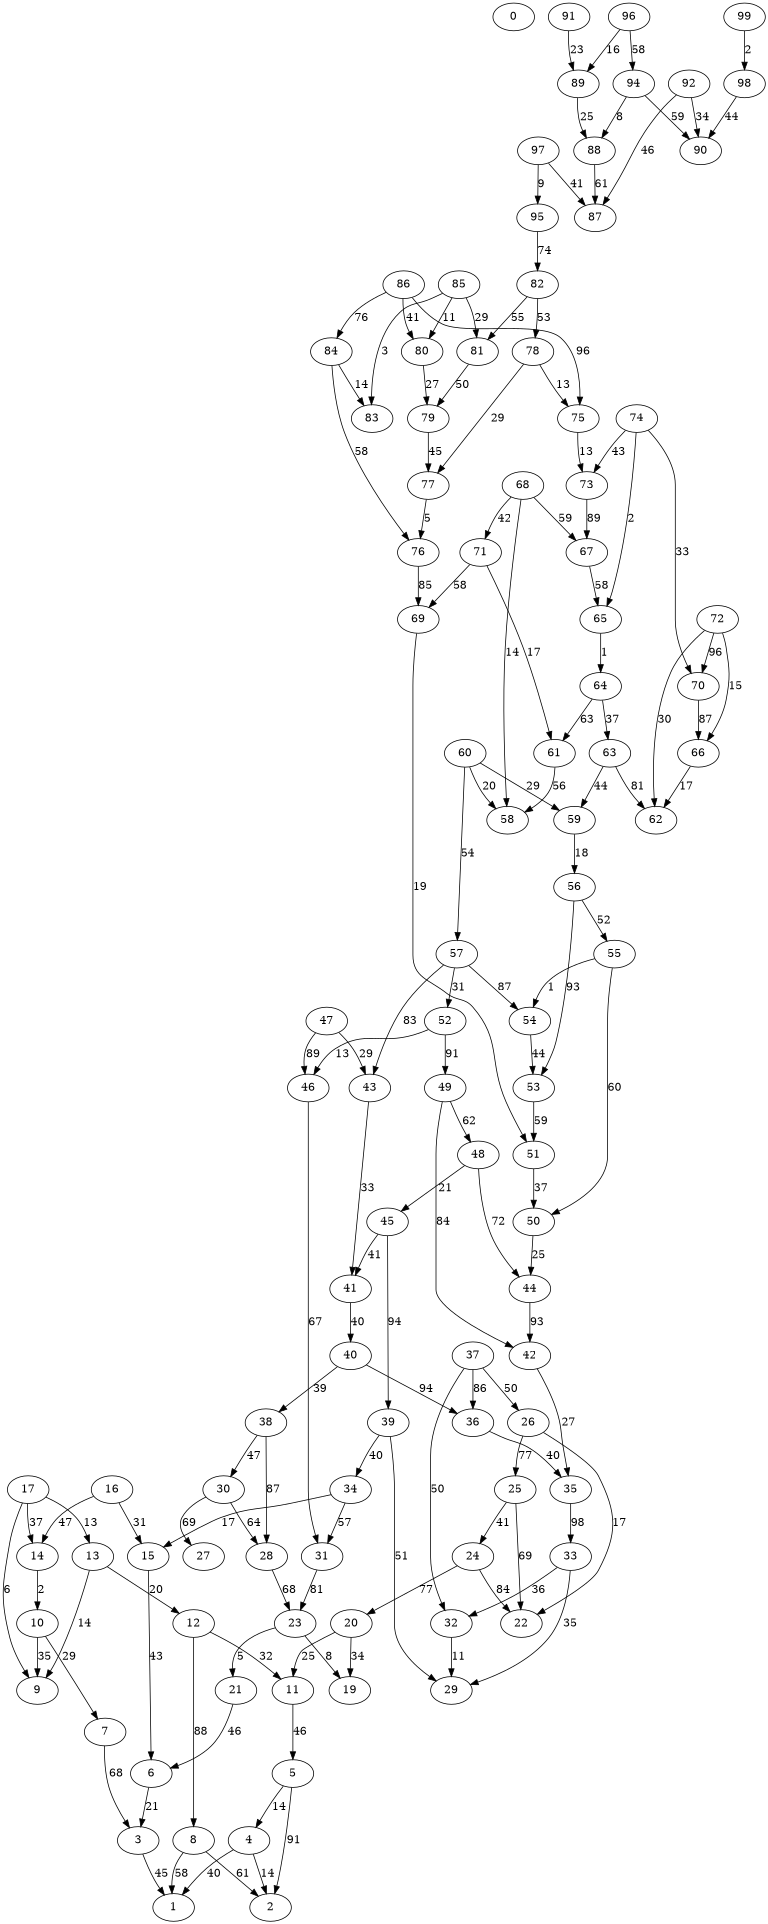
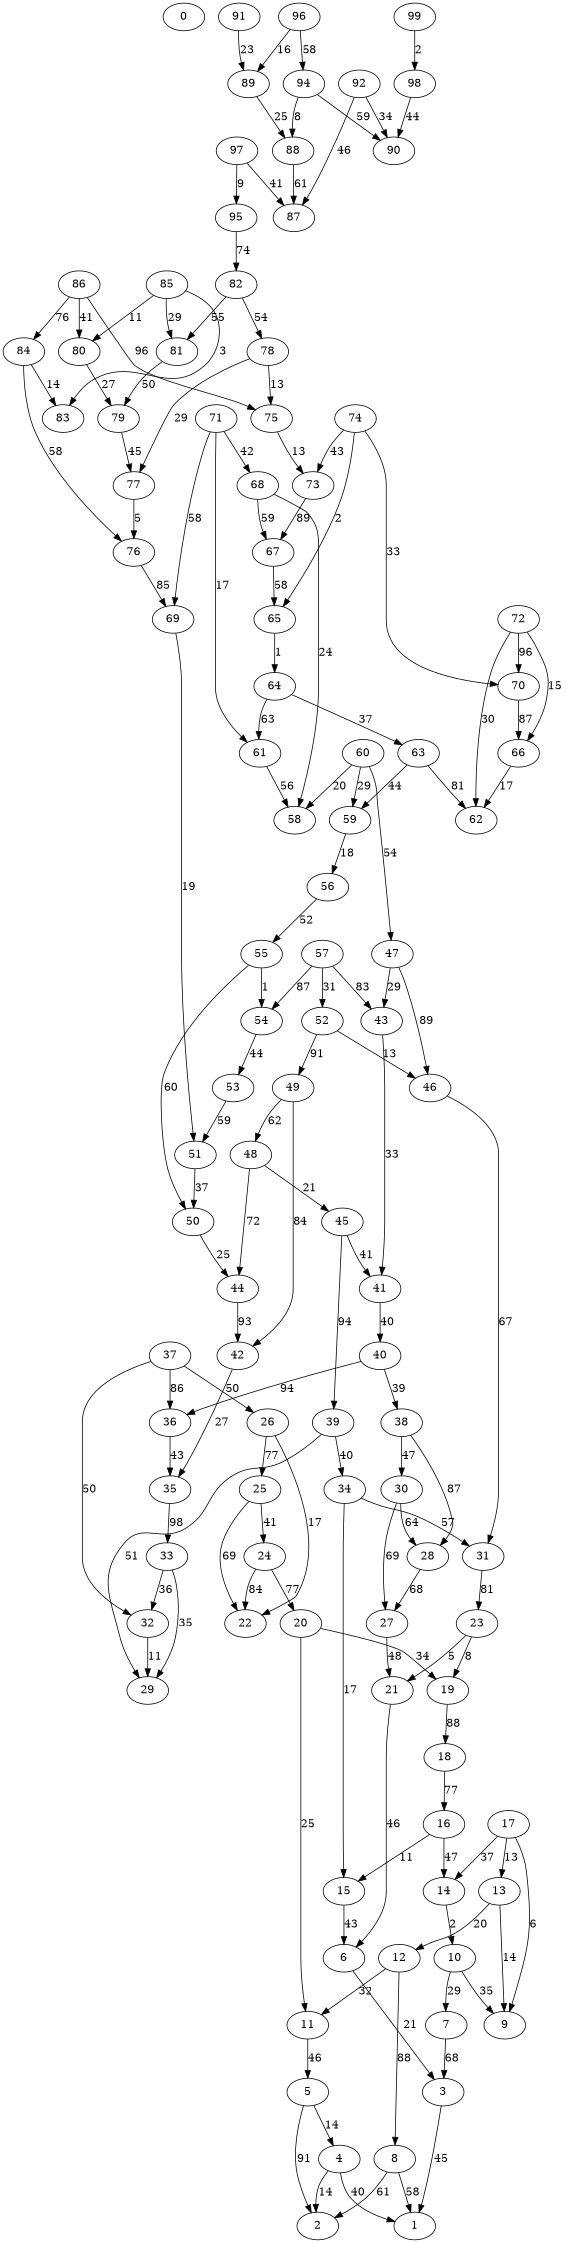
(544, 318) -> (261, 318)
(498, 513) -> (235, 449)
(513, 653) -> (326, 653)
(461, 850) -> (382, 849)
(566, 986) -> none
(553, 1456) -> (177, 1456)
(140, 1523) -> (407, 1858)
(279, 1586) -> (410, 1587)
none -> (387, 1653)
none -> (445, 1757)
